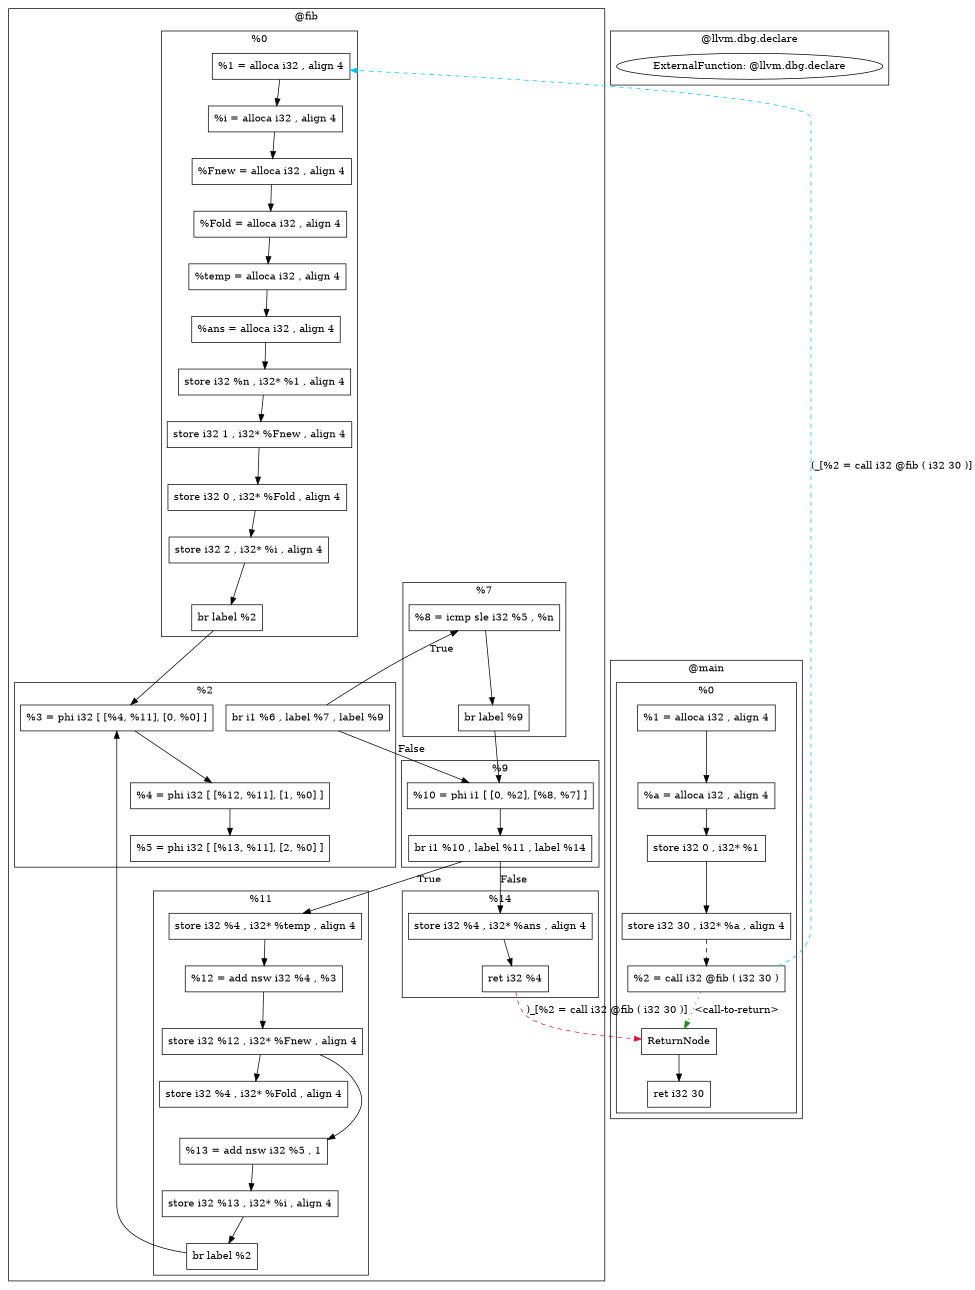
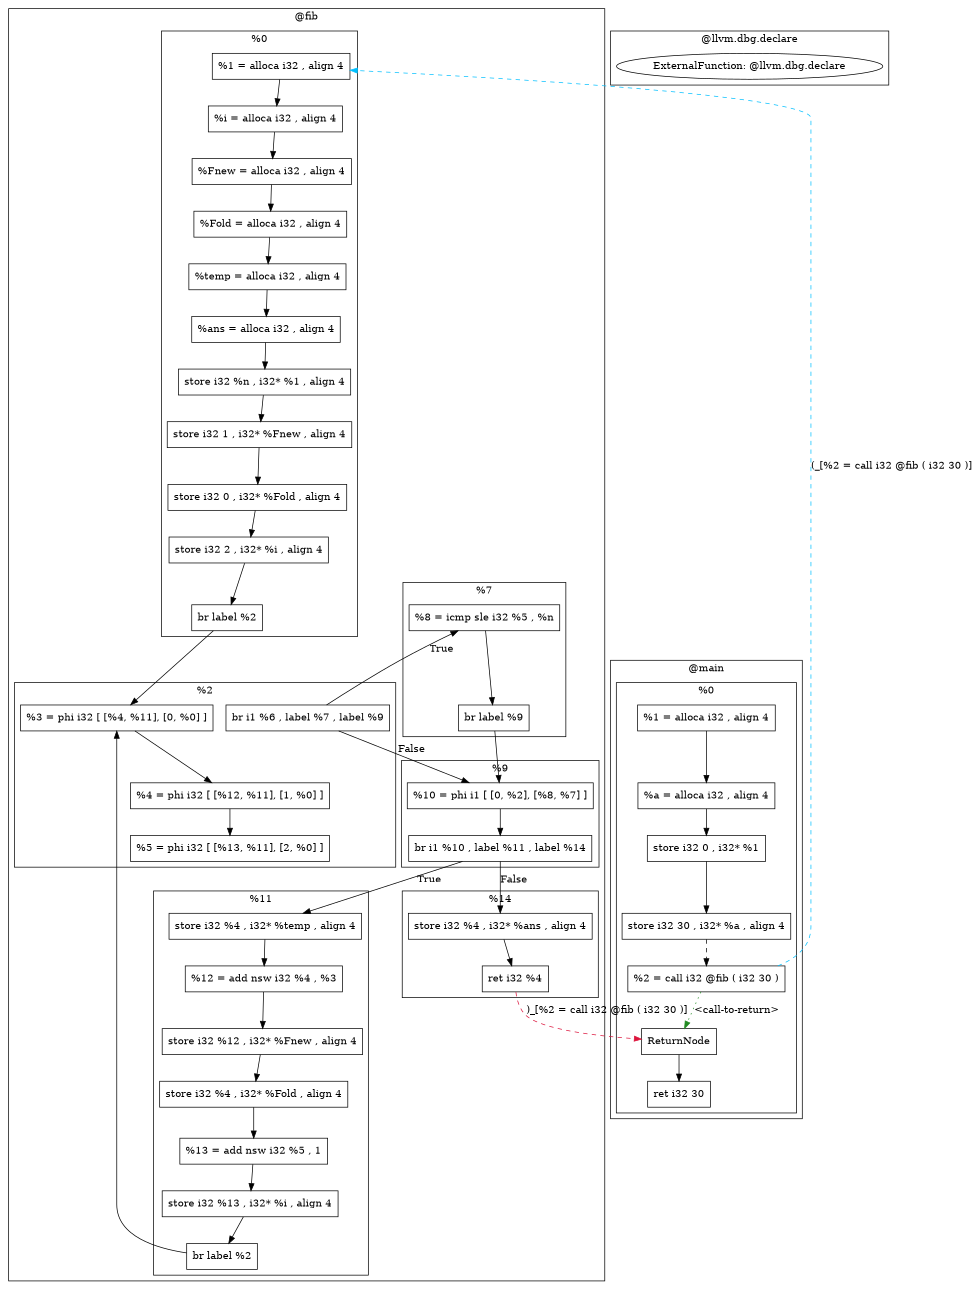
(360, 1092) -> (254, 1119)
